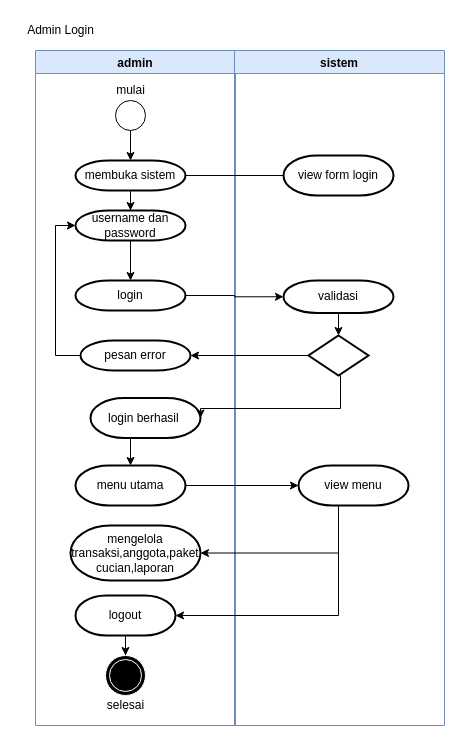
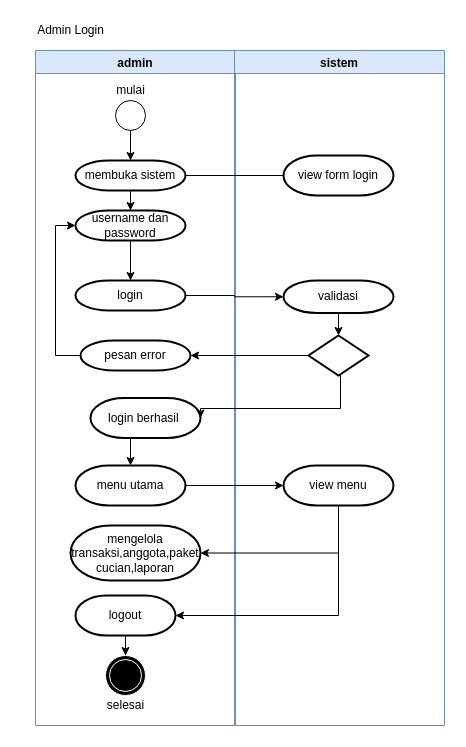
(61, 31) -> (71, 31)
(354, 486) -> (339, 486)
